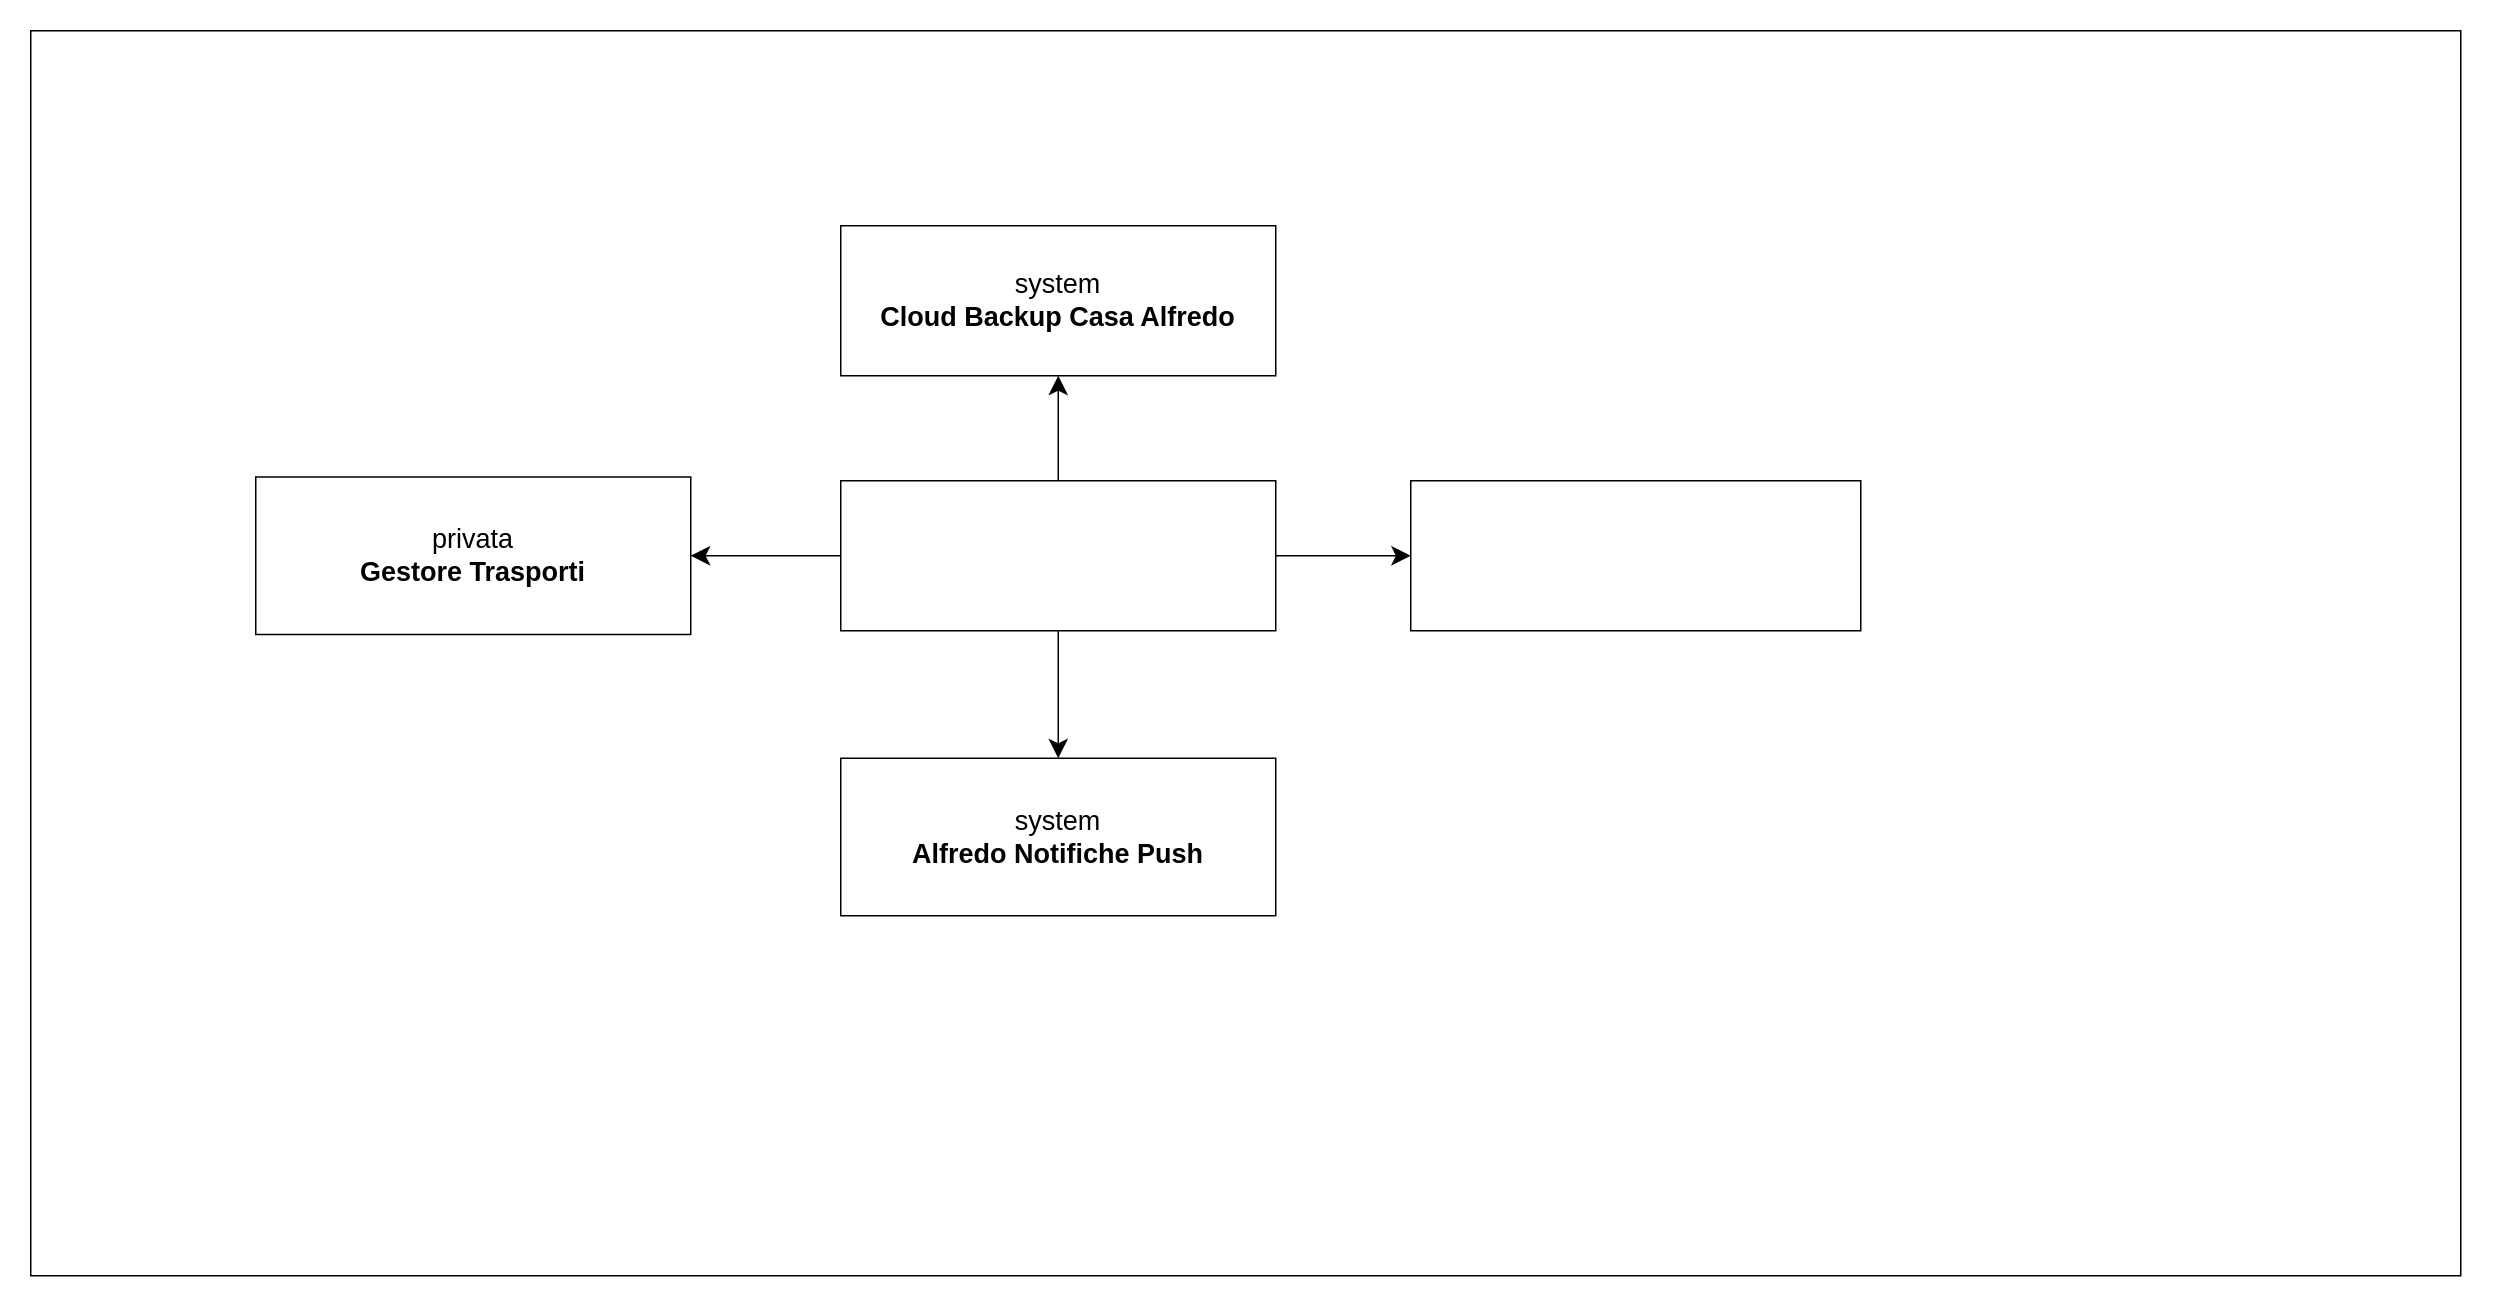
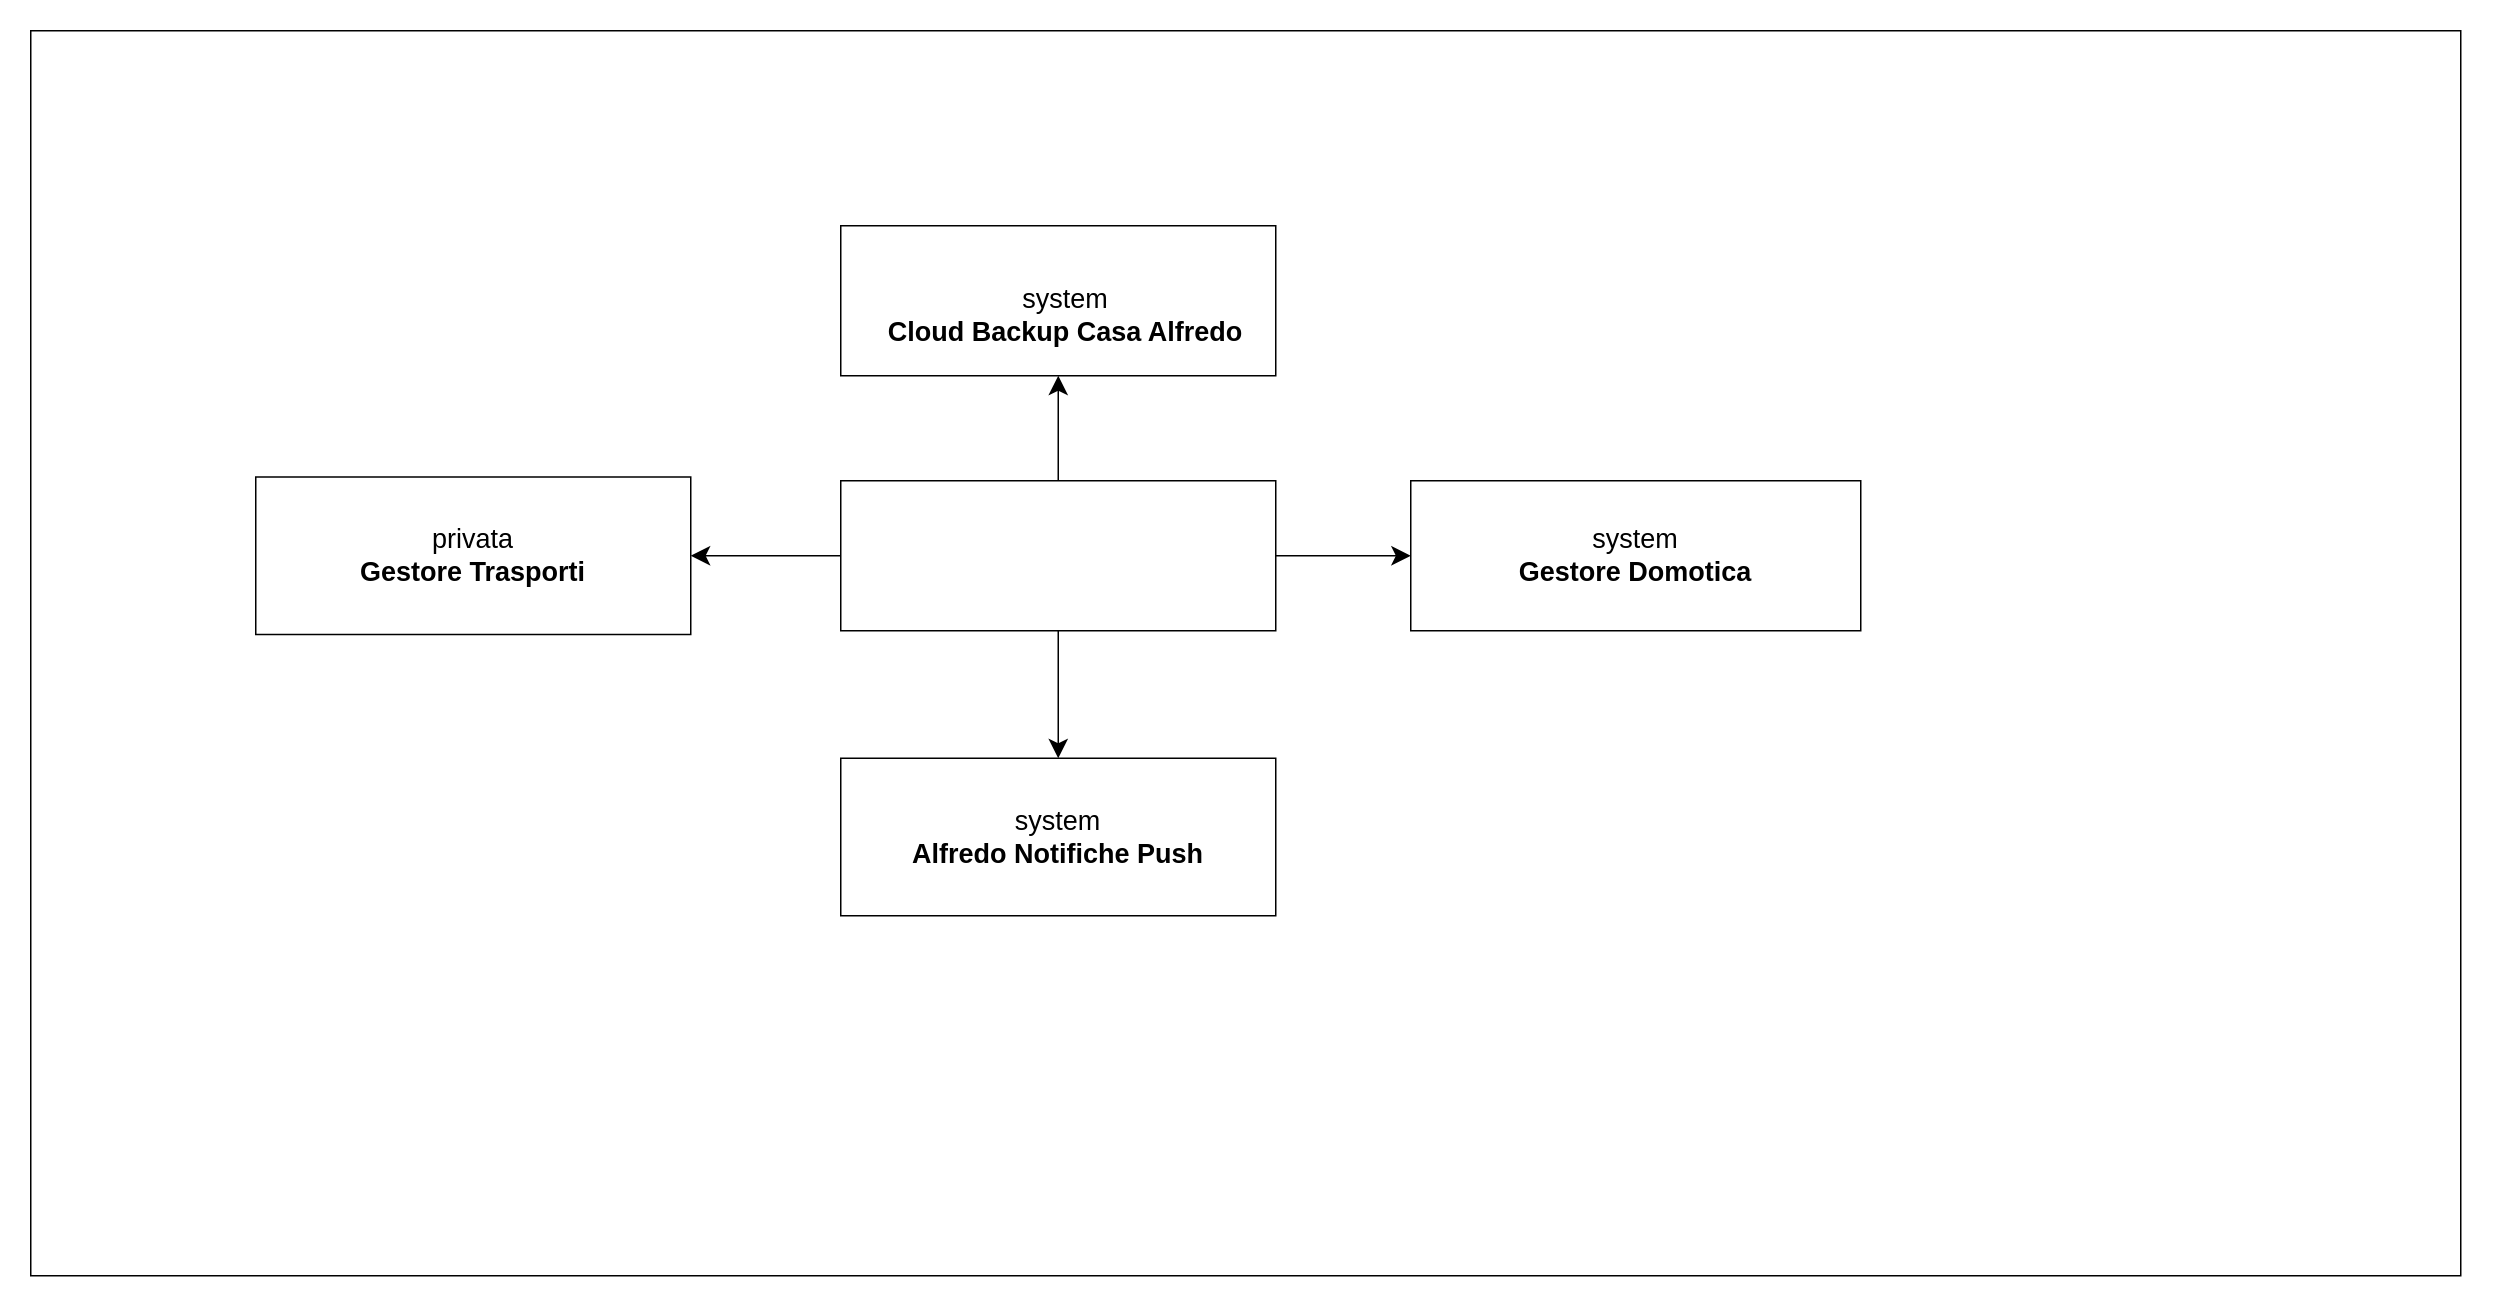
(1058, 301) -> (1066, 316)
none -> (1636, 556)
